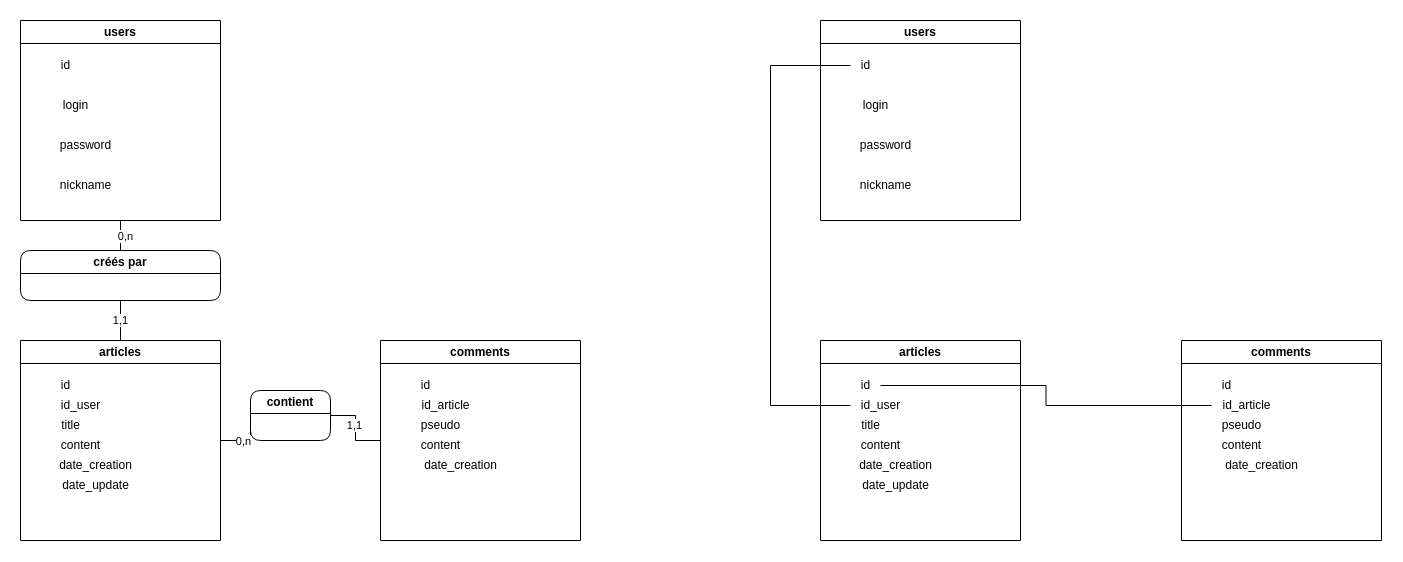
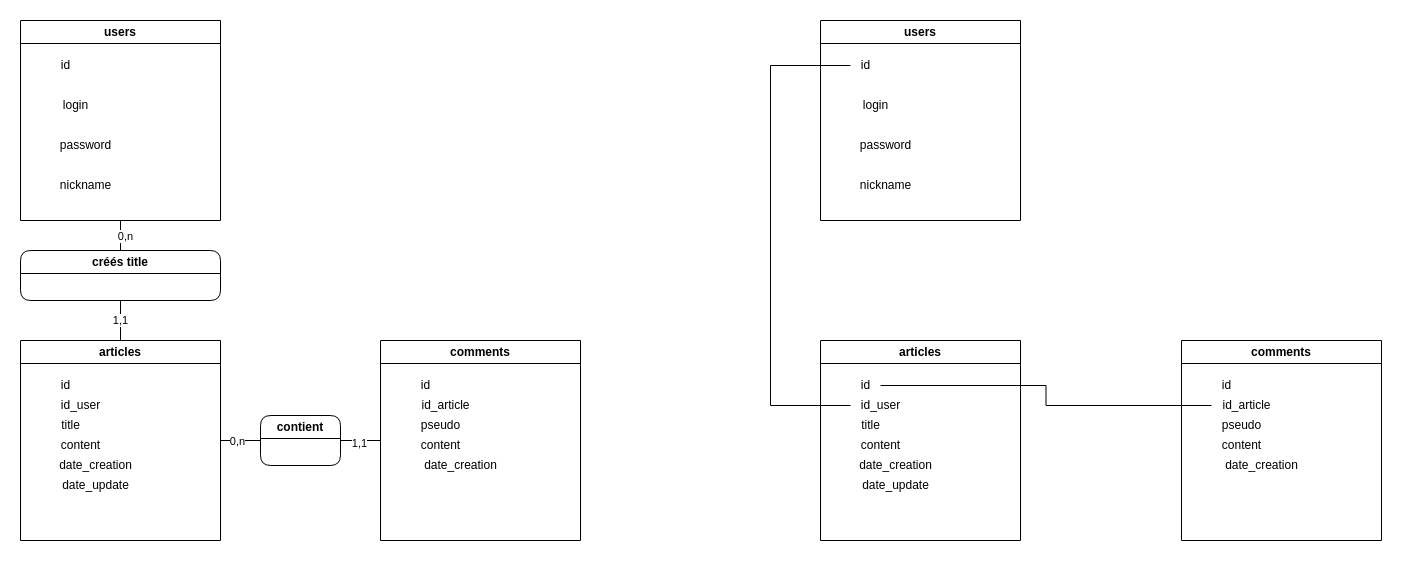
(121, 263) -> (121, 263)
(291, 416) -> (301, 441)
